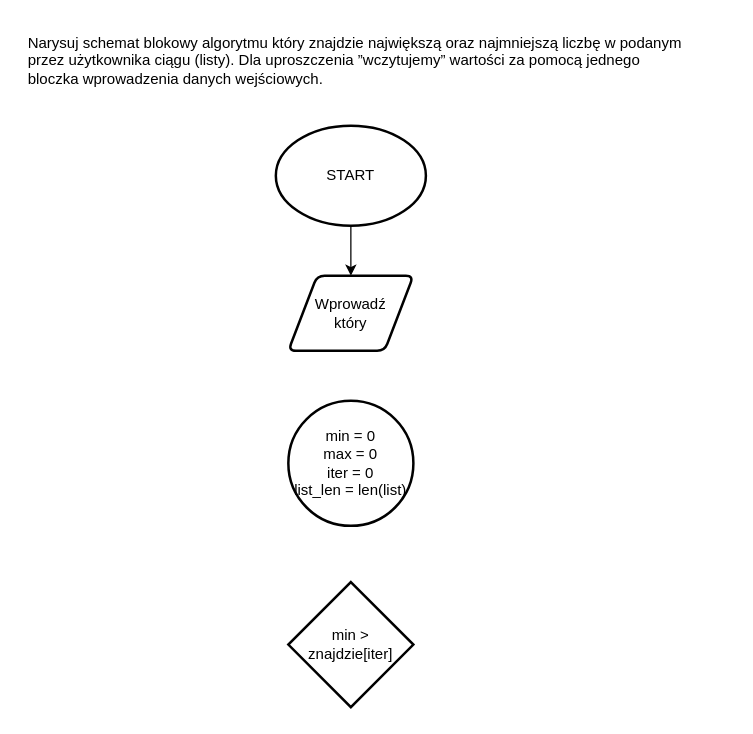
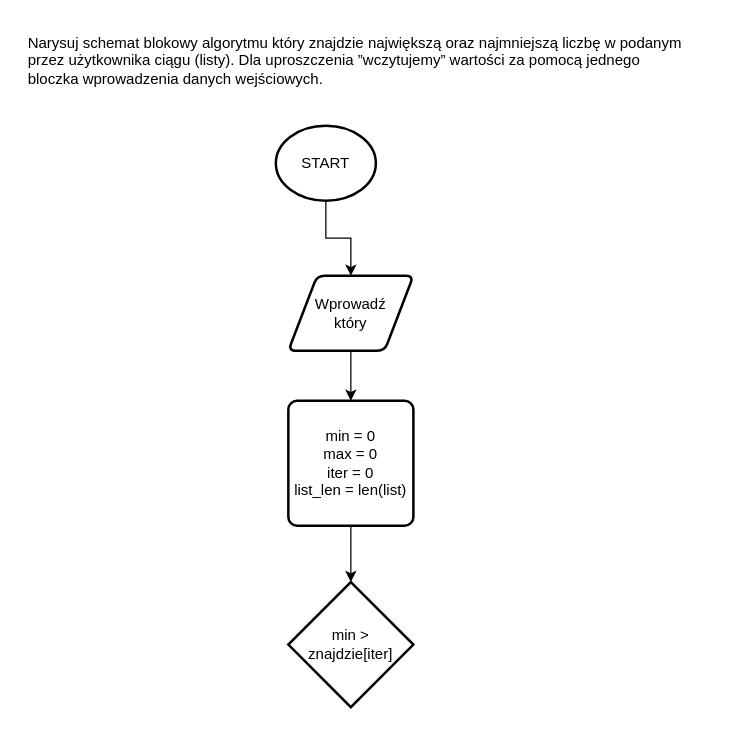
(351, 176) -> (326, 163)
none -> (351, 372)
(351, 463) -> (351, 463)
none -> (351, 550)
